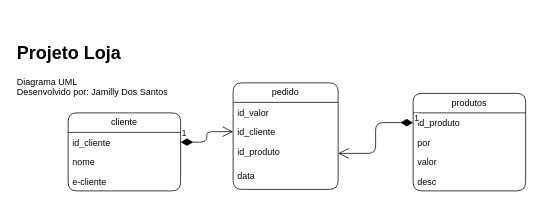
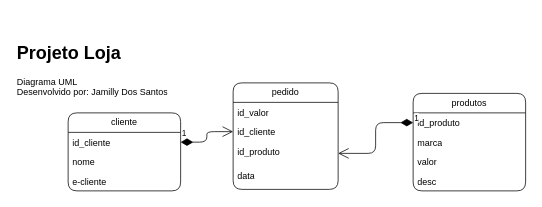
(425, 143) -> (430, 143)
